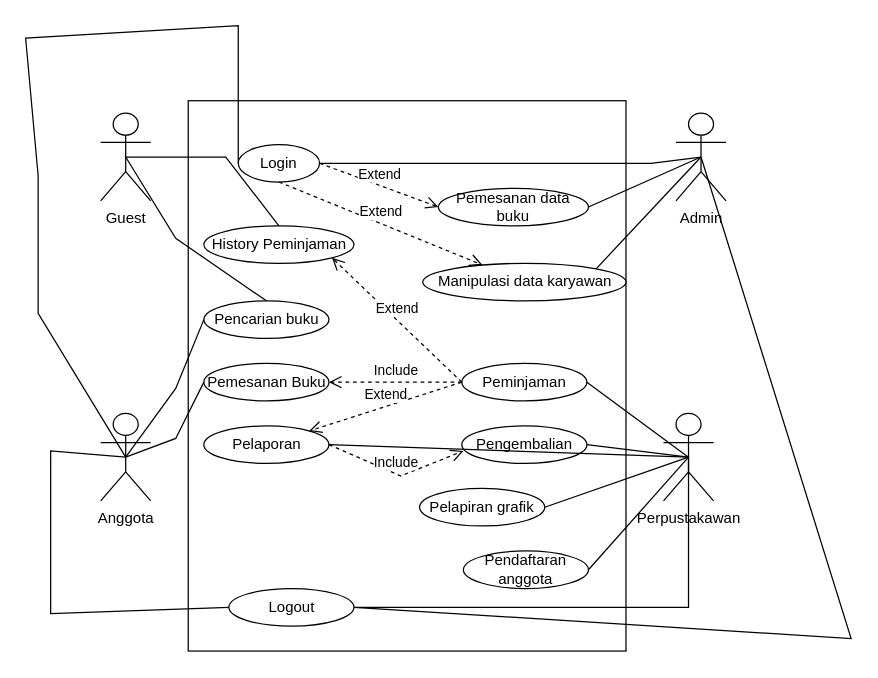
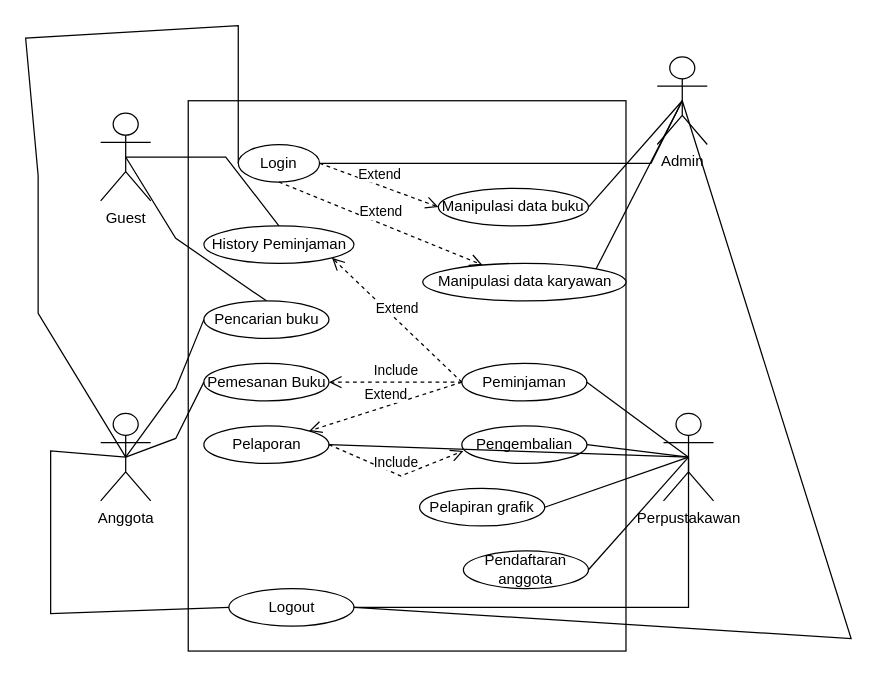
(701, 157) -> (682, 101)
(513, 207) -> (513, 207)
